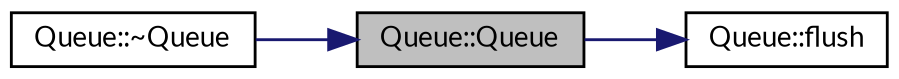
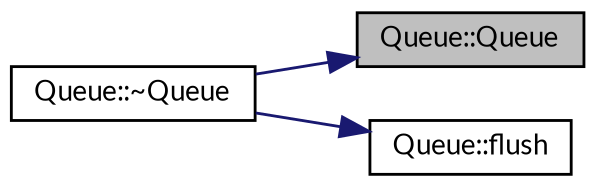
(621, 40) -> (298, 120)
